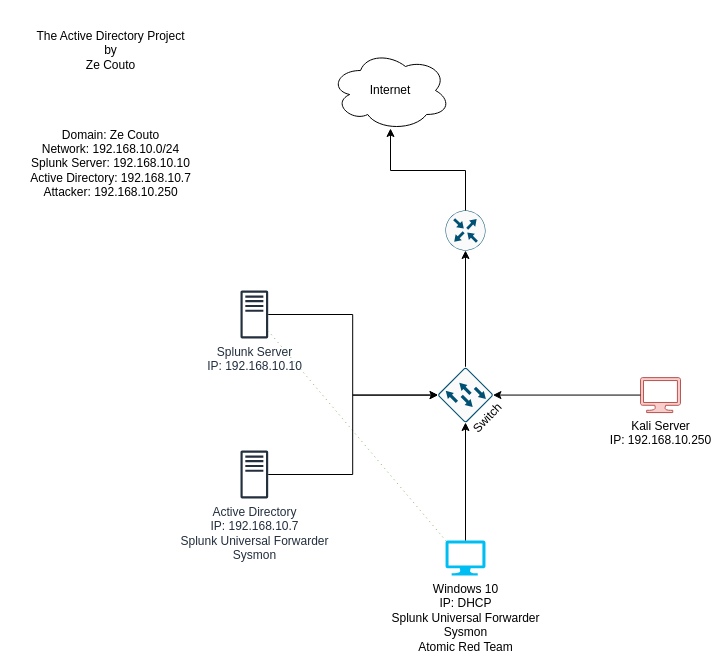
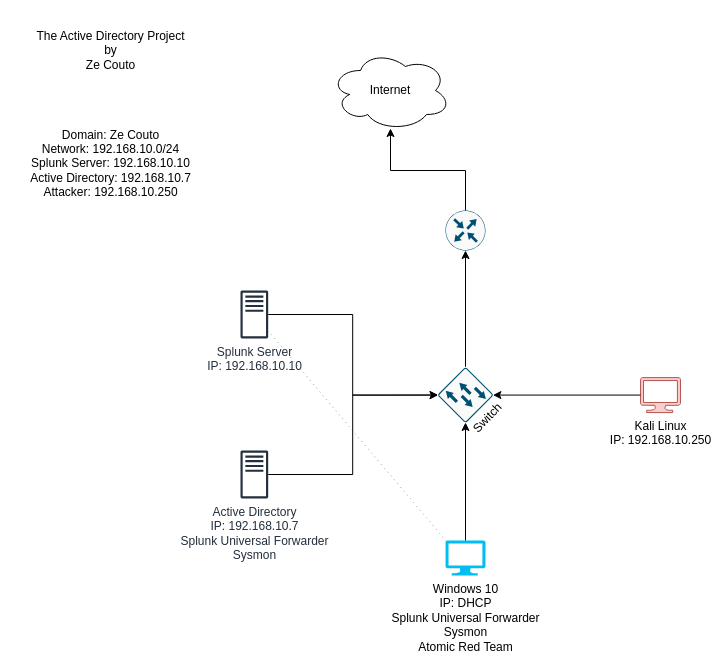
(661, 434) -> (661, 434)
